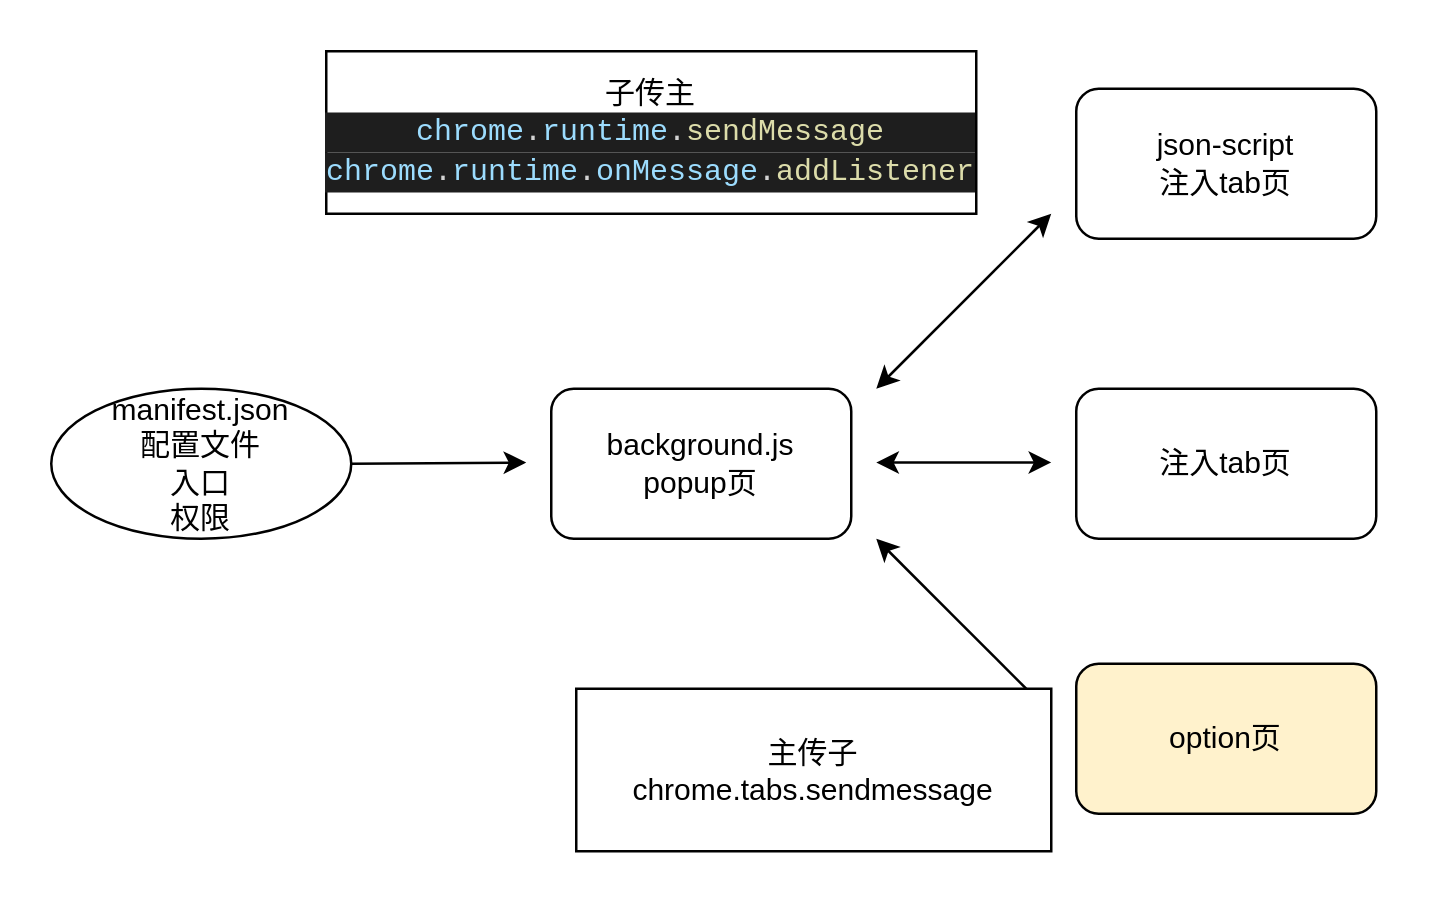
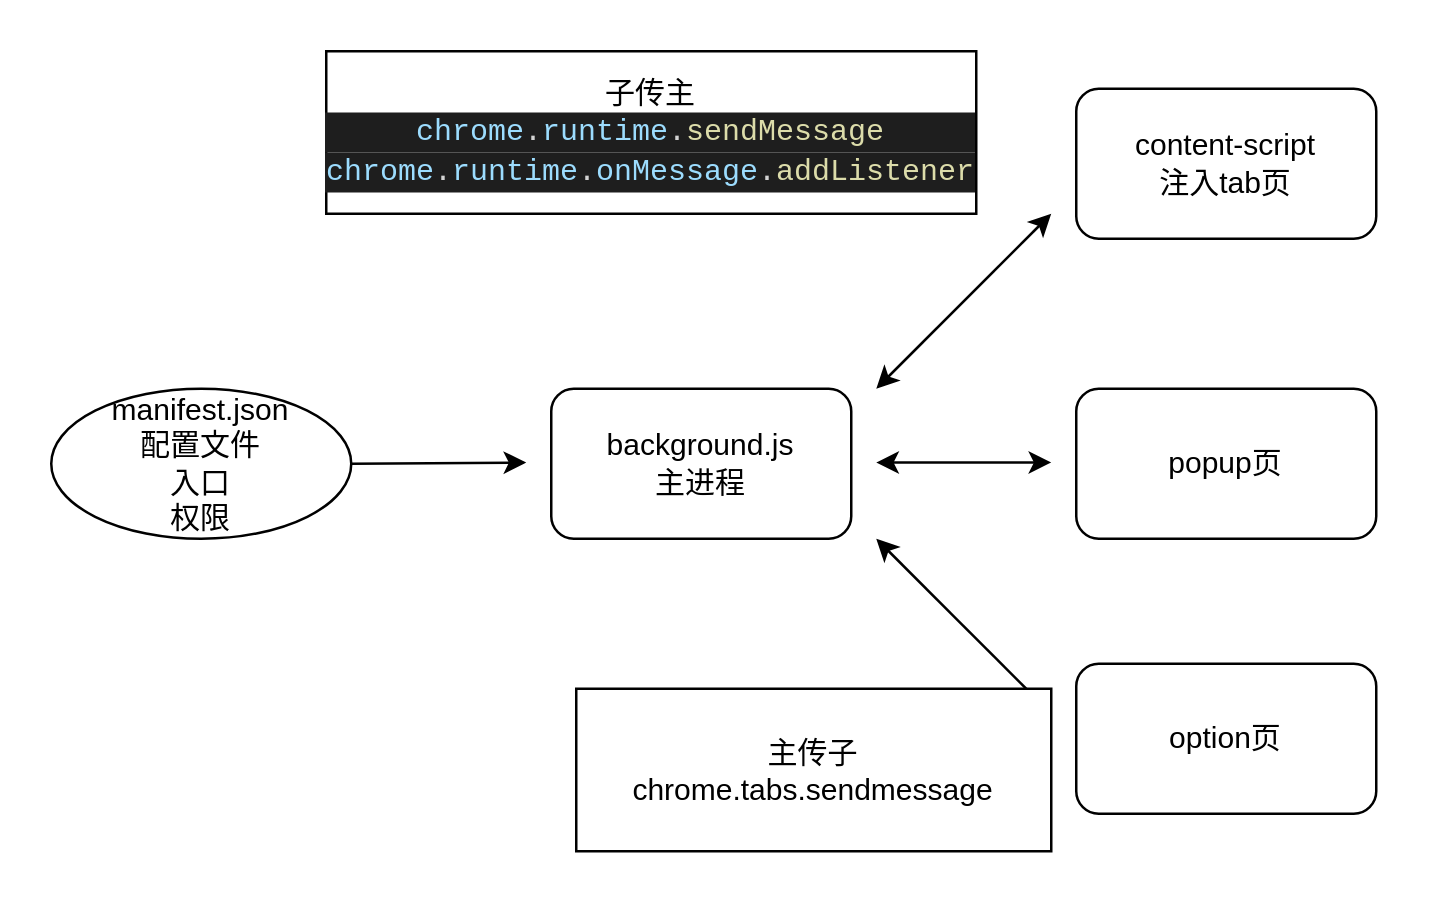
(1226, 164) -> (1226, 164)
(701, 464) -> (701, 464)
(1226, 464) -> (1226, 464)
(1226, 739) -> (1226, 739)
